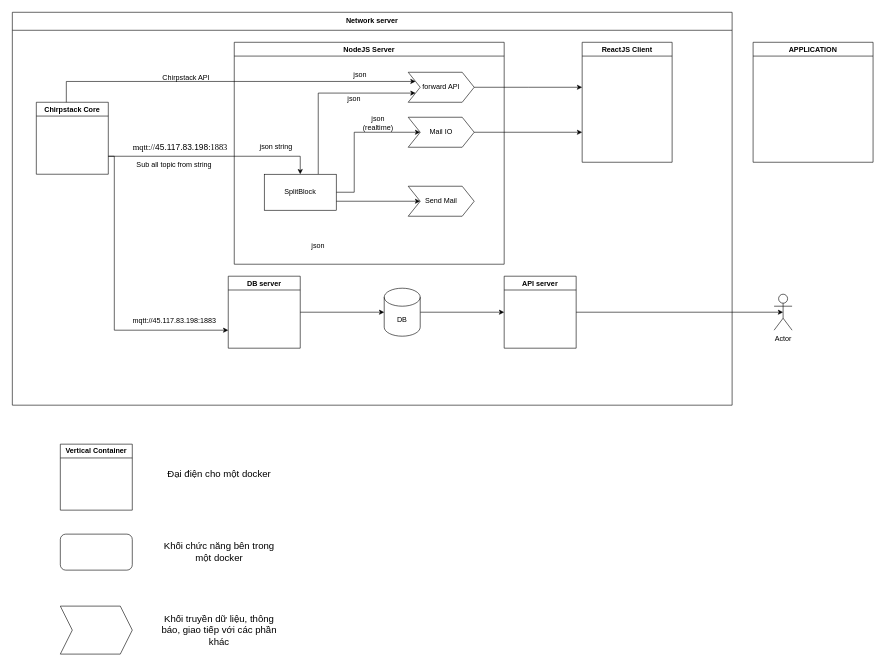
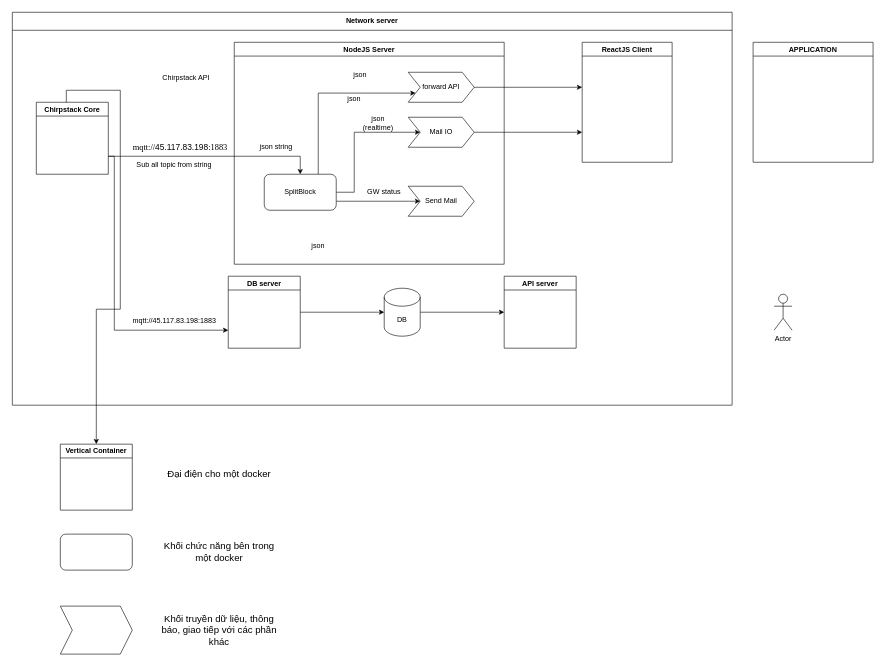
(239, 81) -> (119, 90)
(300, 192) -> (300, 192)
none -> (384, 192)
(777, 312) -> none
